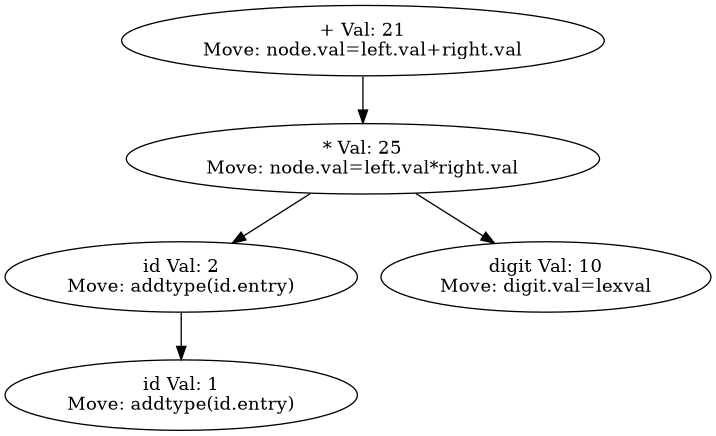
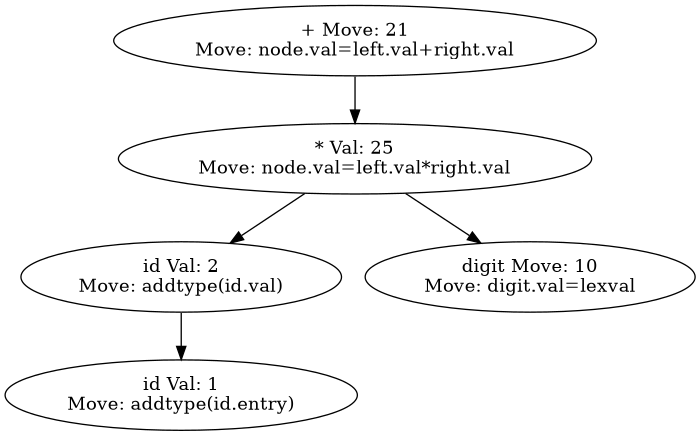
(363, 41) -> (355, 41)
(181, 277) -> (181, 277)
(546, 277) -> (530, 277)
